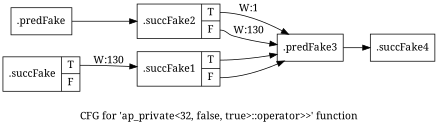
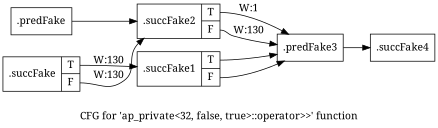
none -> (122, 82)
